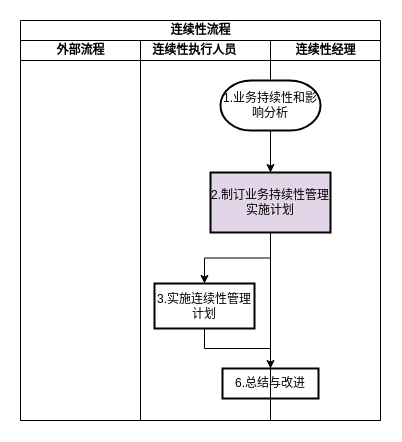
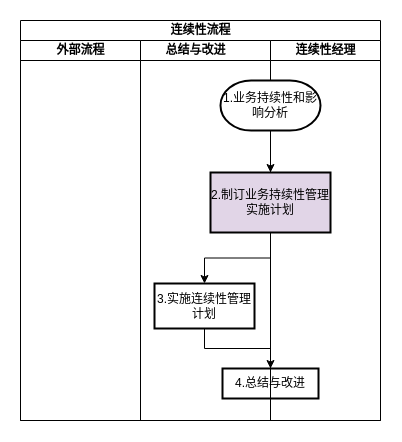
(206, 51) -> (206, 51)
(271, 384) -> (271, 384)
